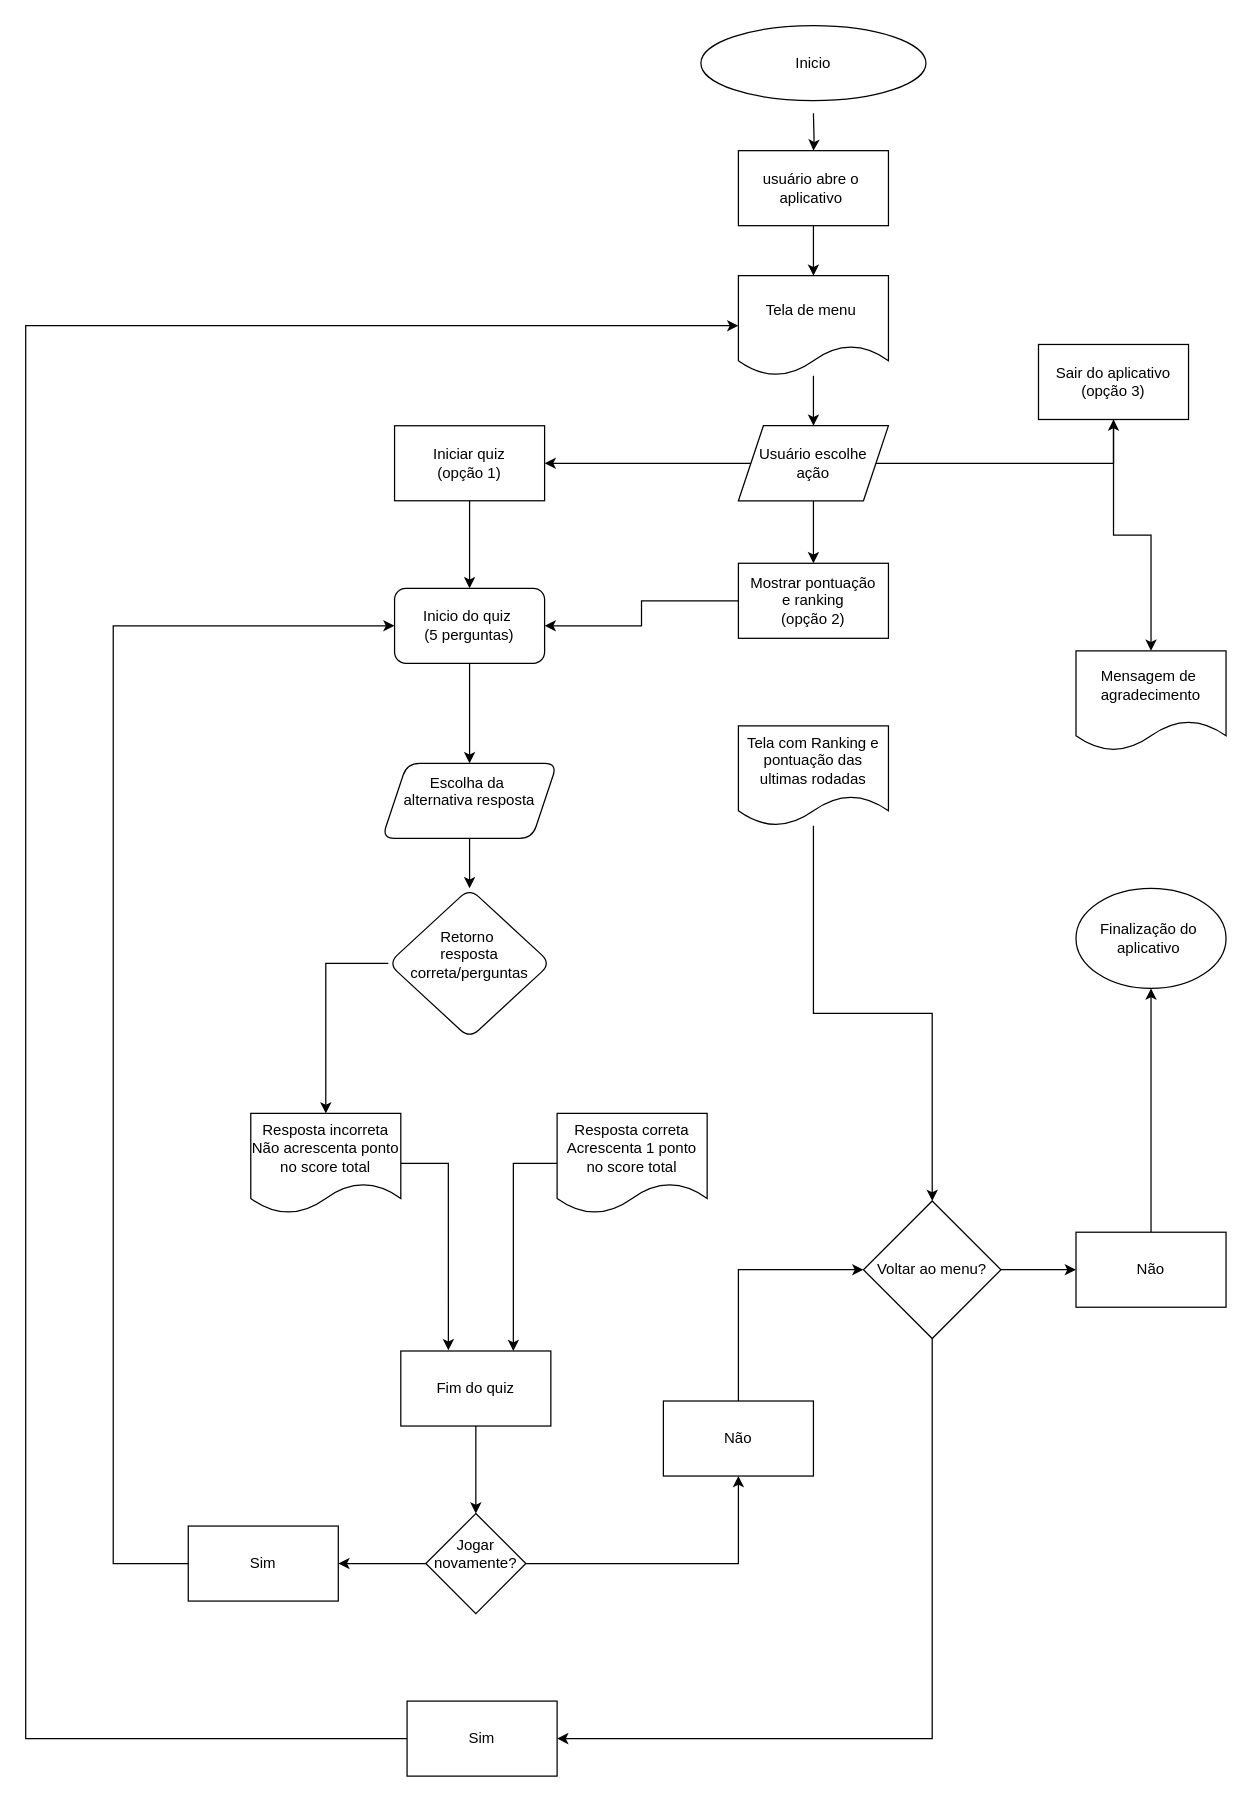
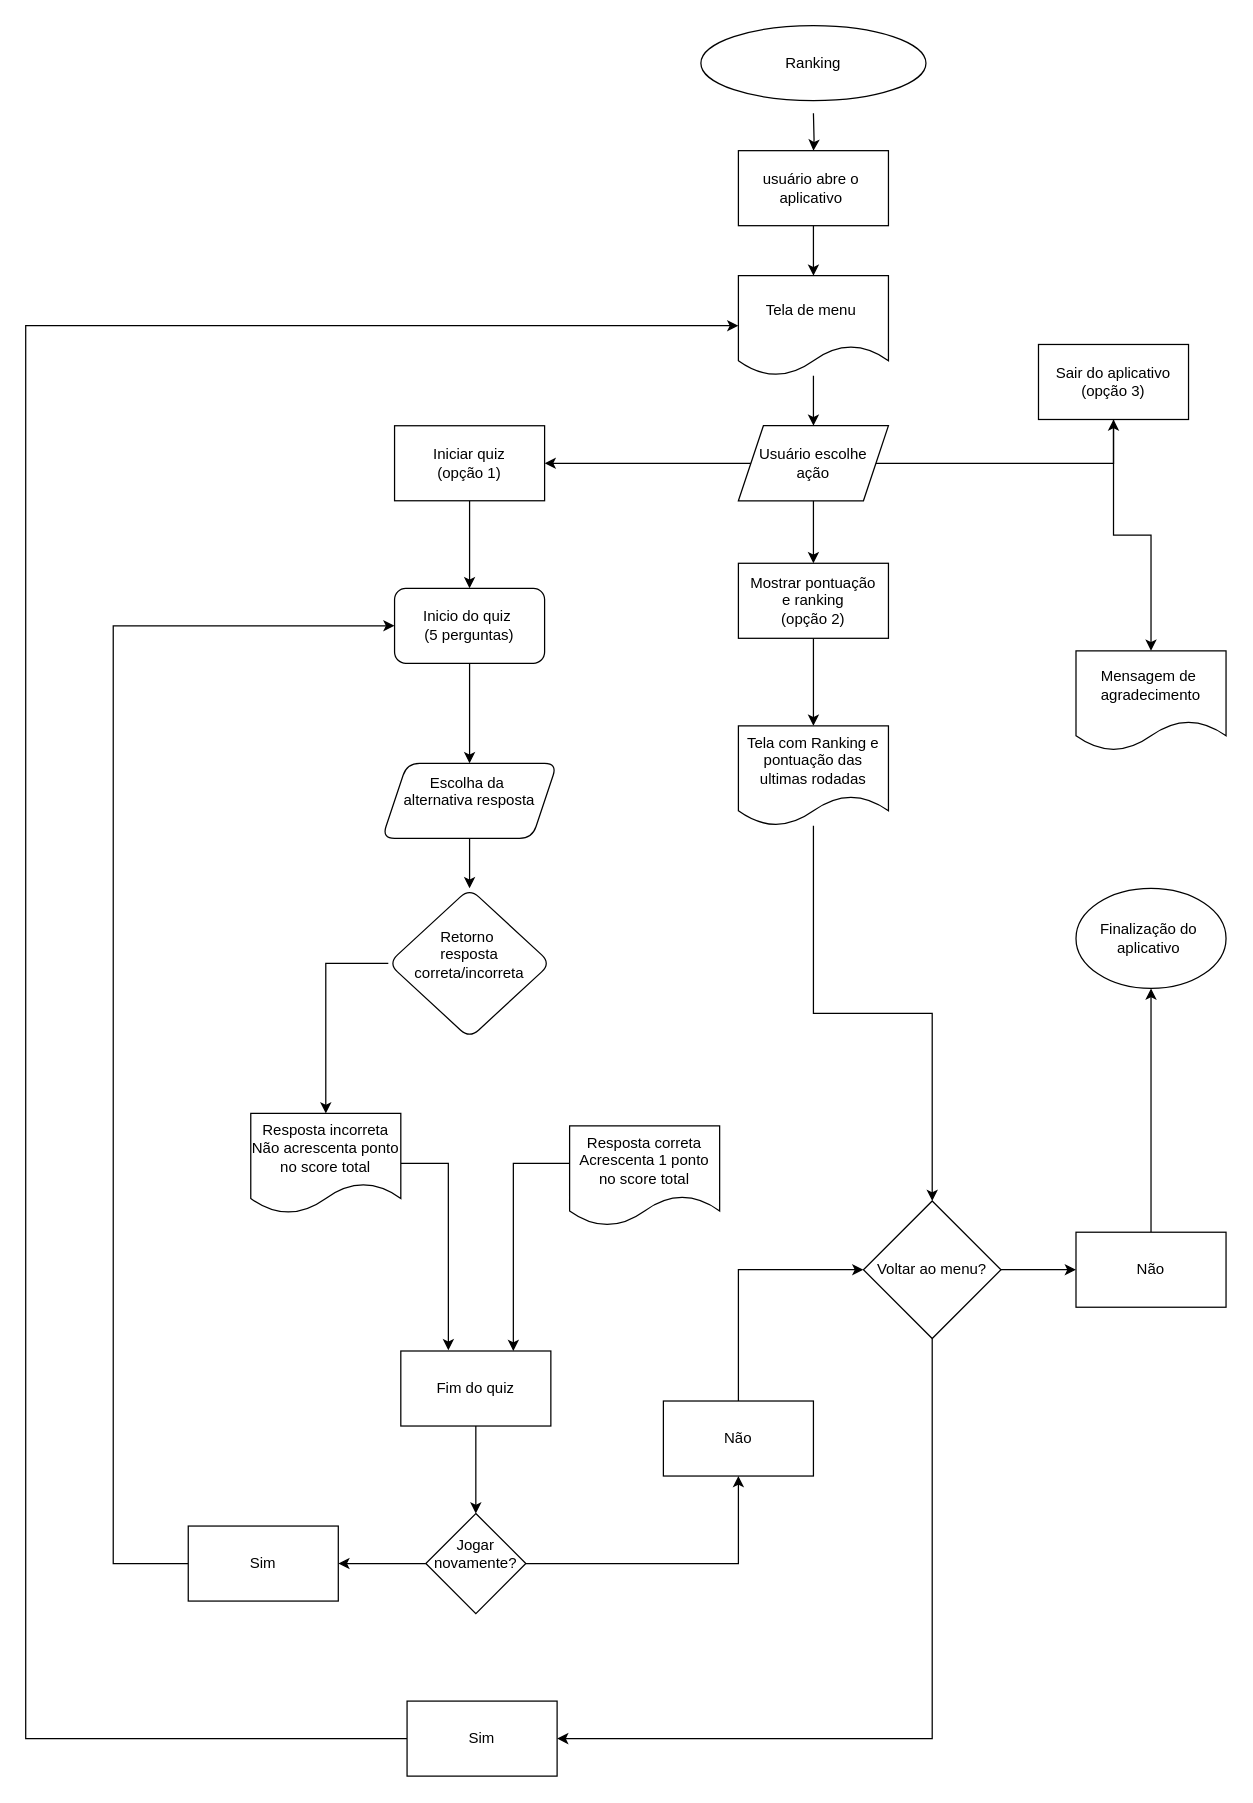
(813, 63) -> (813, 63)
(641, 609) -> (813, 677)
(469, 963) -> (469, 963)
(632, 1163) -> (644, 1176)
